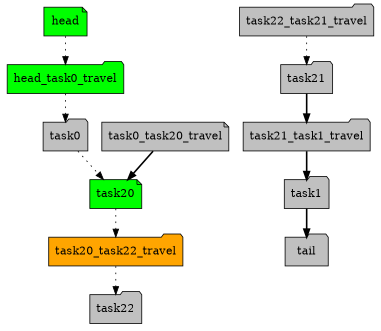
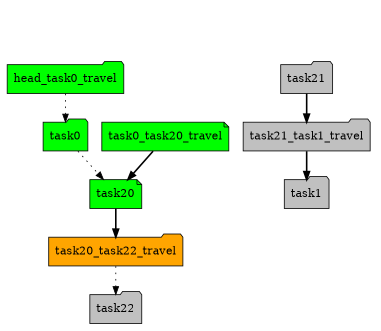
(65, 22) -> none
(307, 22) -> none
(65, 137) -> (65, 137)
(165, 137) -> (165, 137)
(116, 219) -> (116, 219)
(307, 252) -> none
